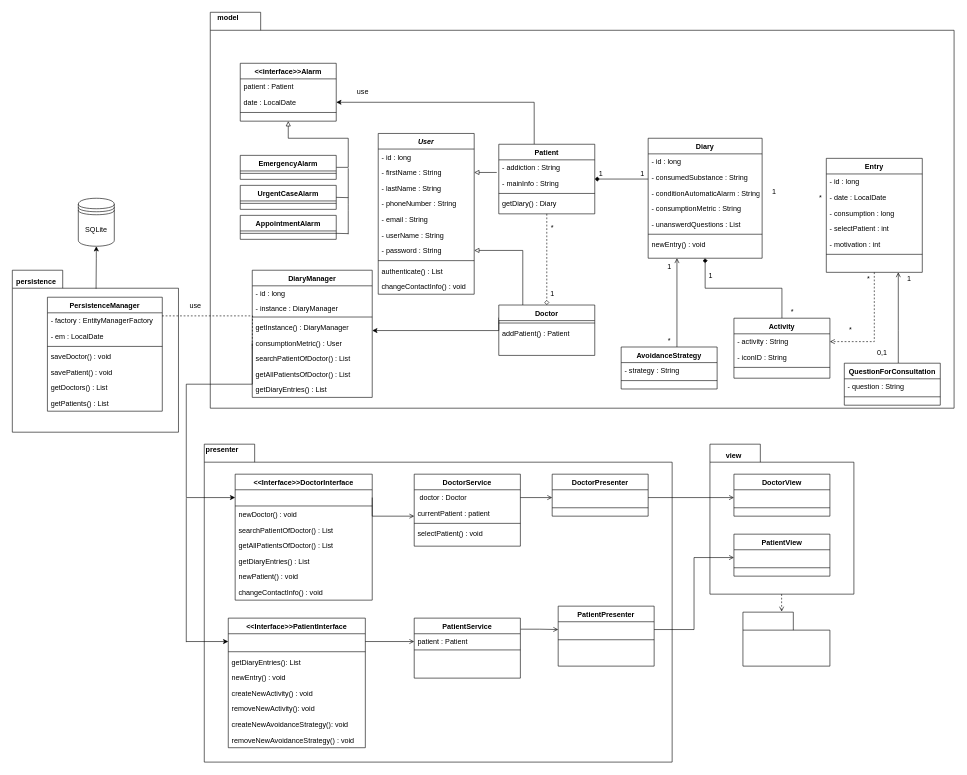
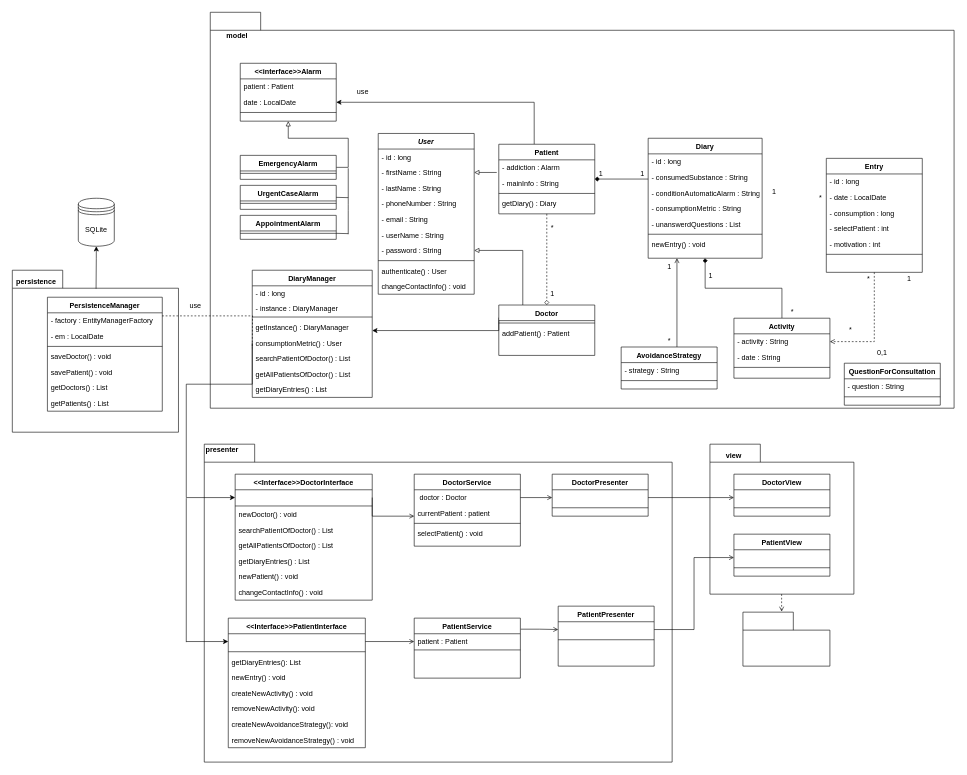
(228, 18) -> (237, 36)
(536, 168) -> (534, 168)
(419, 271) -> (420, 271)
(899, 319) -> none
(766, 358) -> (763, 358)
